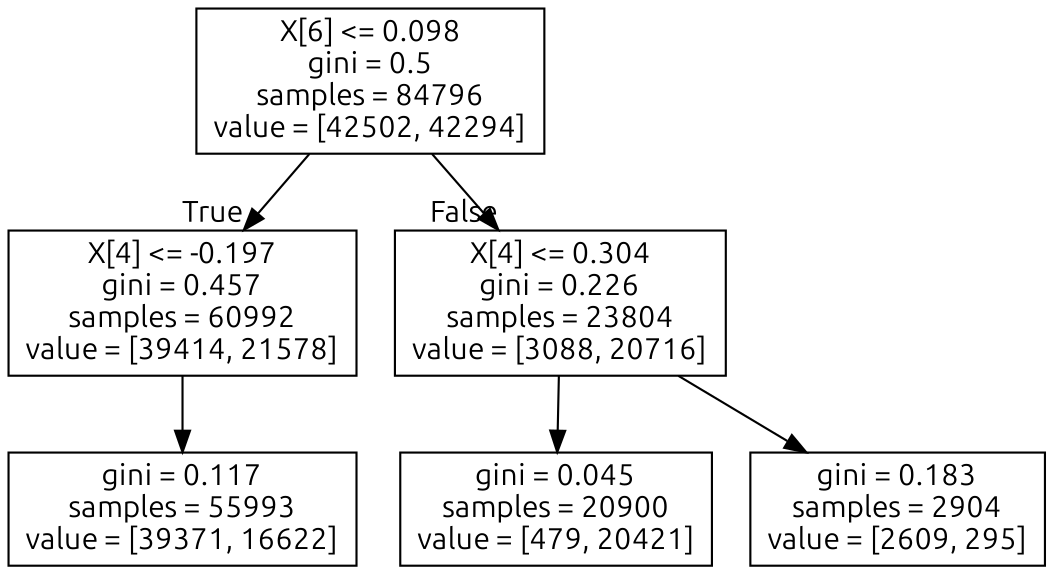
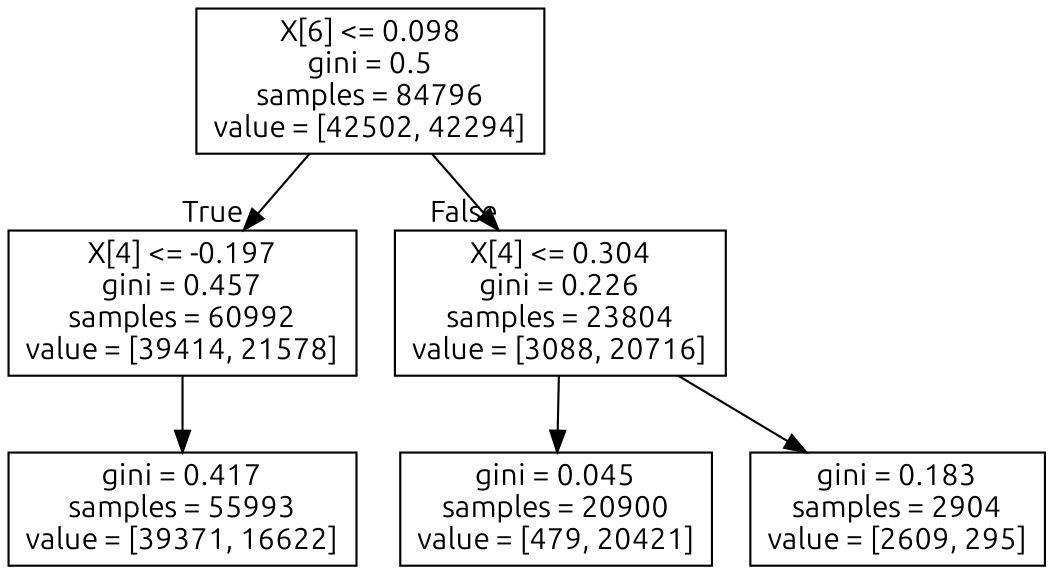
(183, 509) -> (183, 509)
